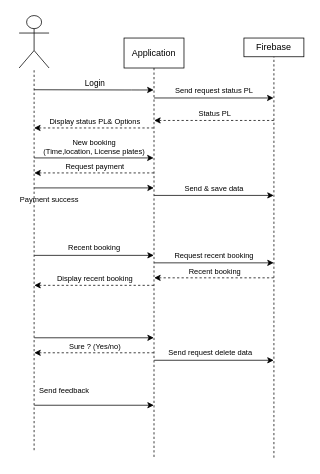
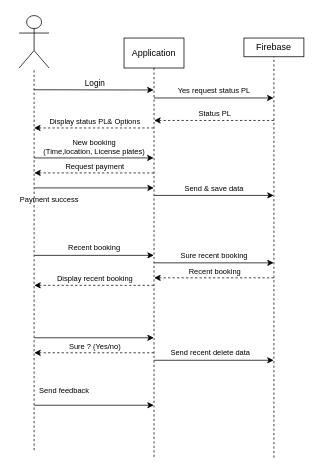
(215, 90) -> (215, 90)
(215, 255) -> (215, 255)
(211, 353) -> (211, 353)
